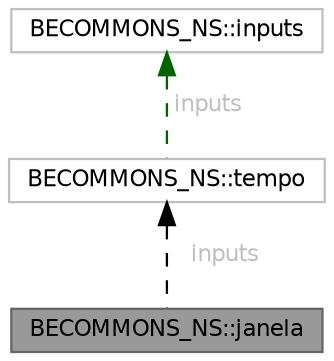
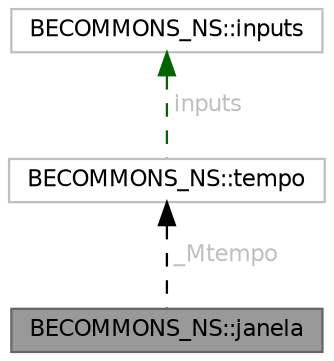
(223, 255) -> (223, 255)
